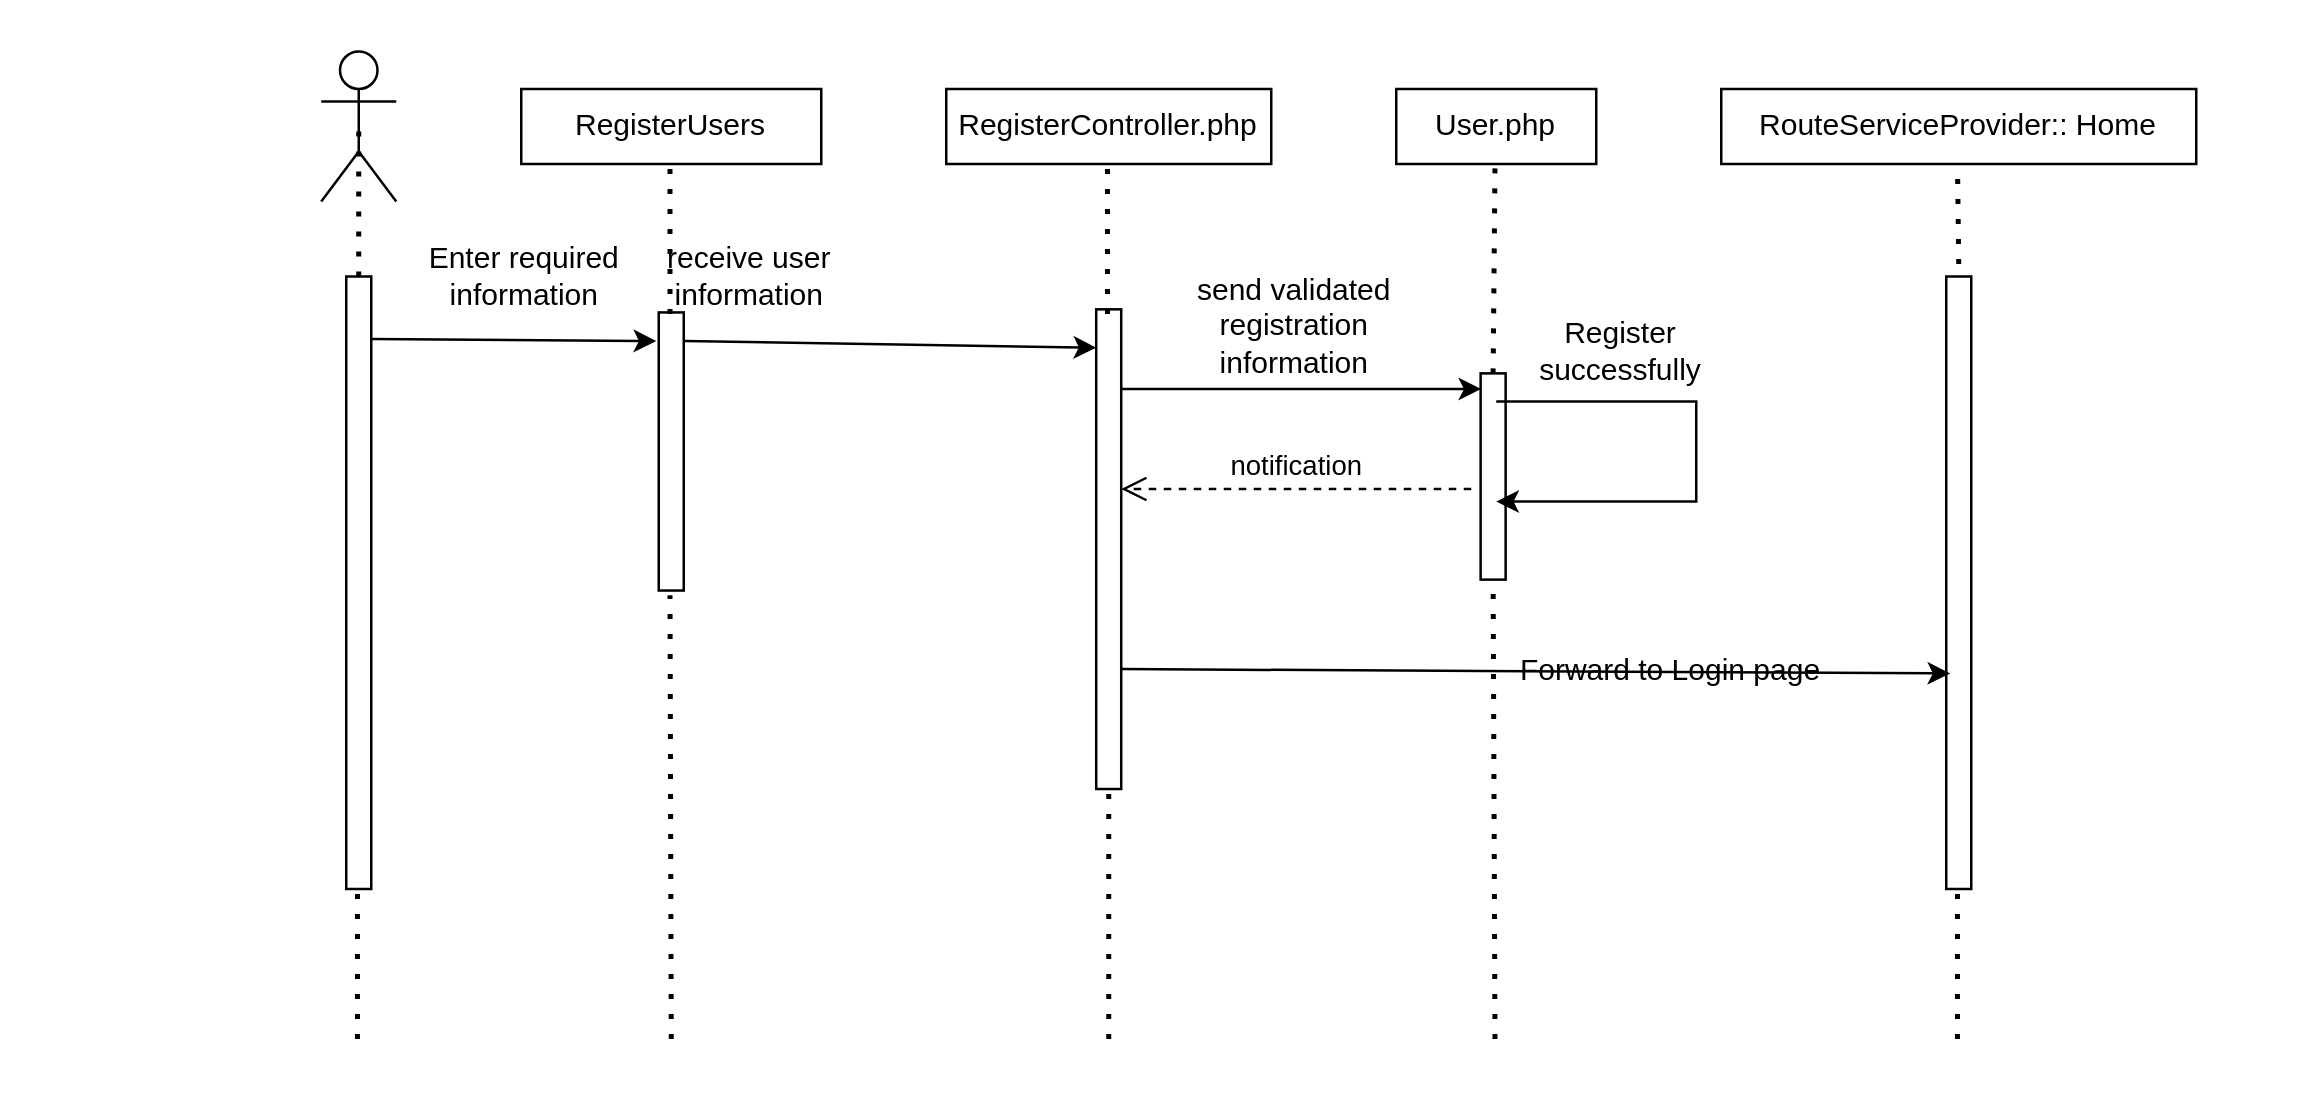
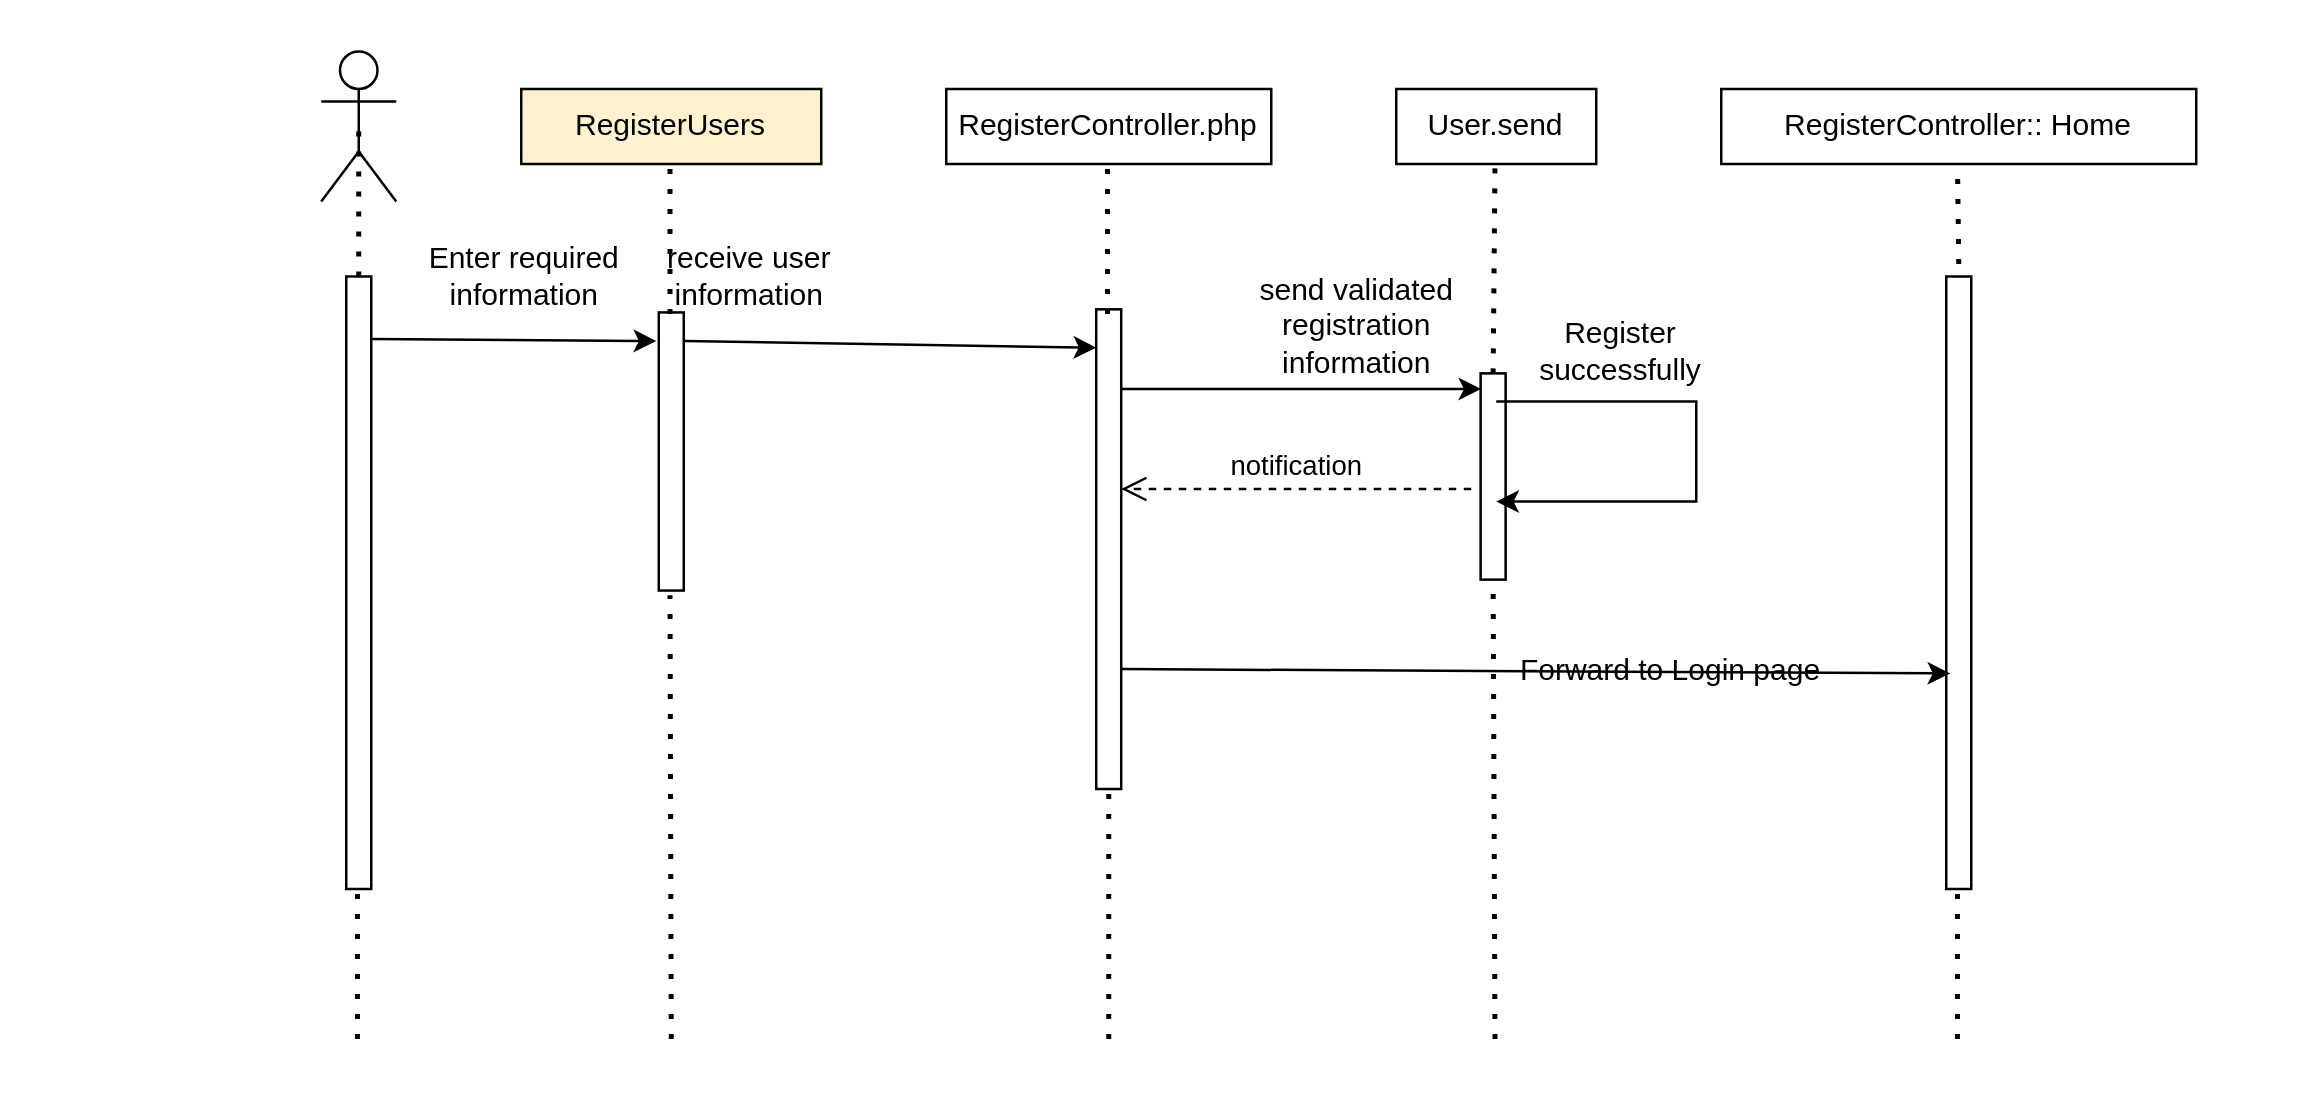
(671, 126) -> (671, 126)
(1496, 126) -> (1496, 126)
(1959, 126) -> (1959, 126)
(1293, 326) -> (1356, 326)
